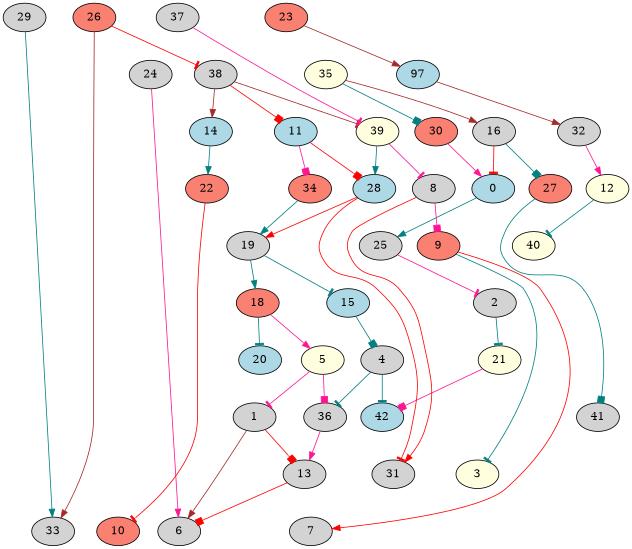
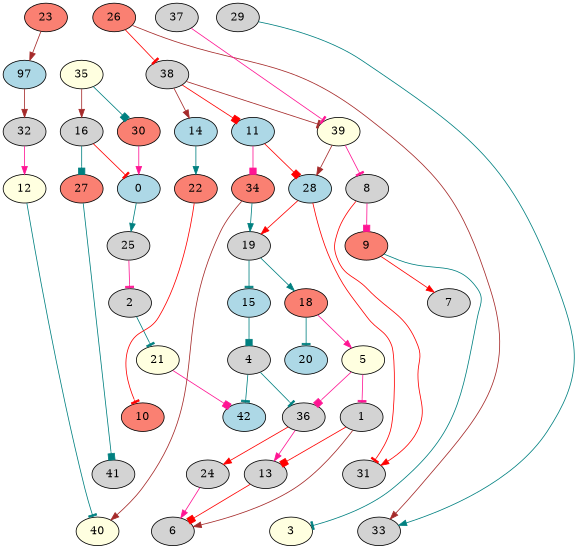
(376, 156) -> (326, 157)
none -> (189, 362)
none -> (259, 444)
